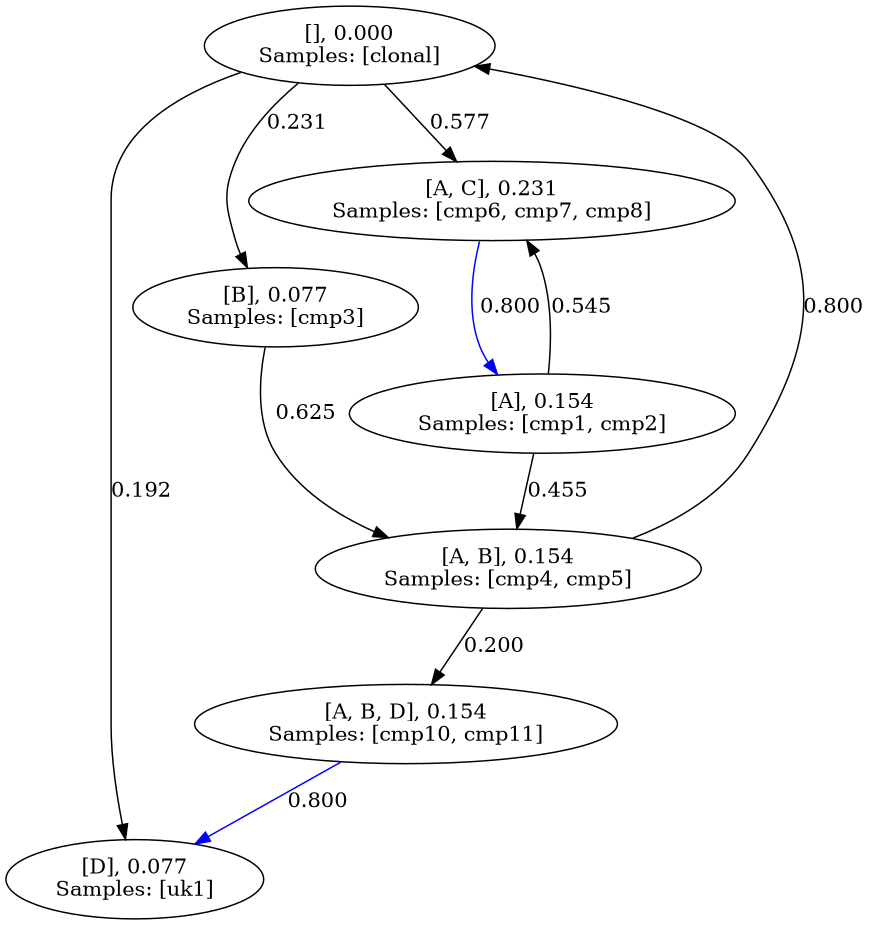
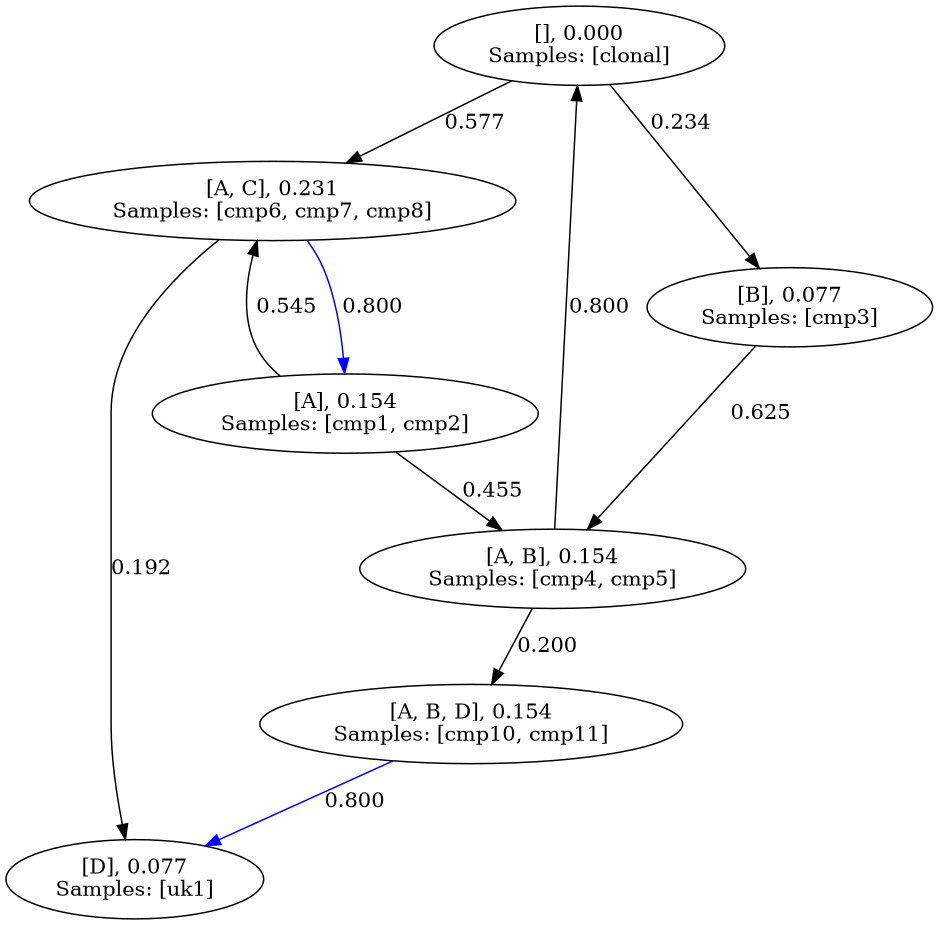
(297, 123) -> (681, 123)
(111, 415) -> (111, 514)
